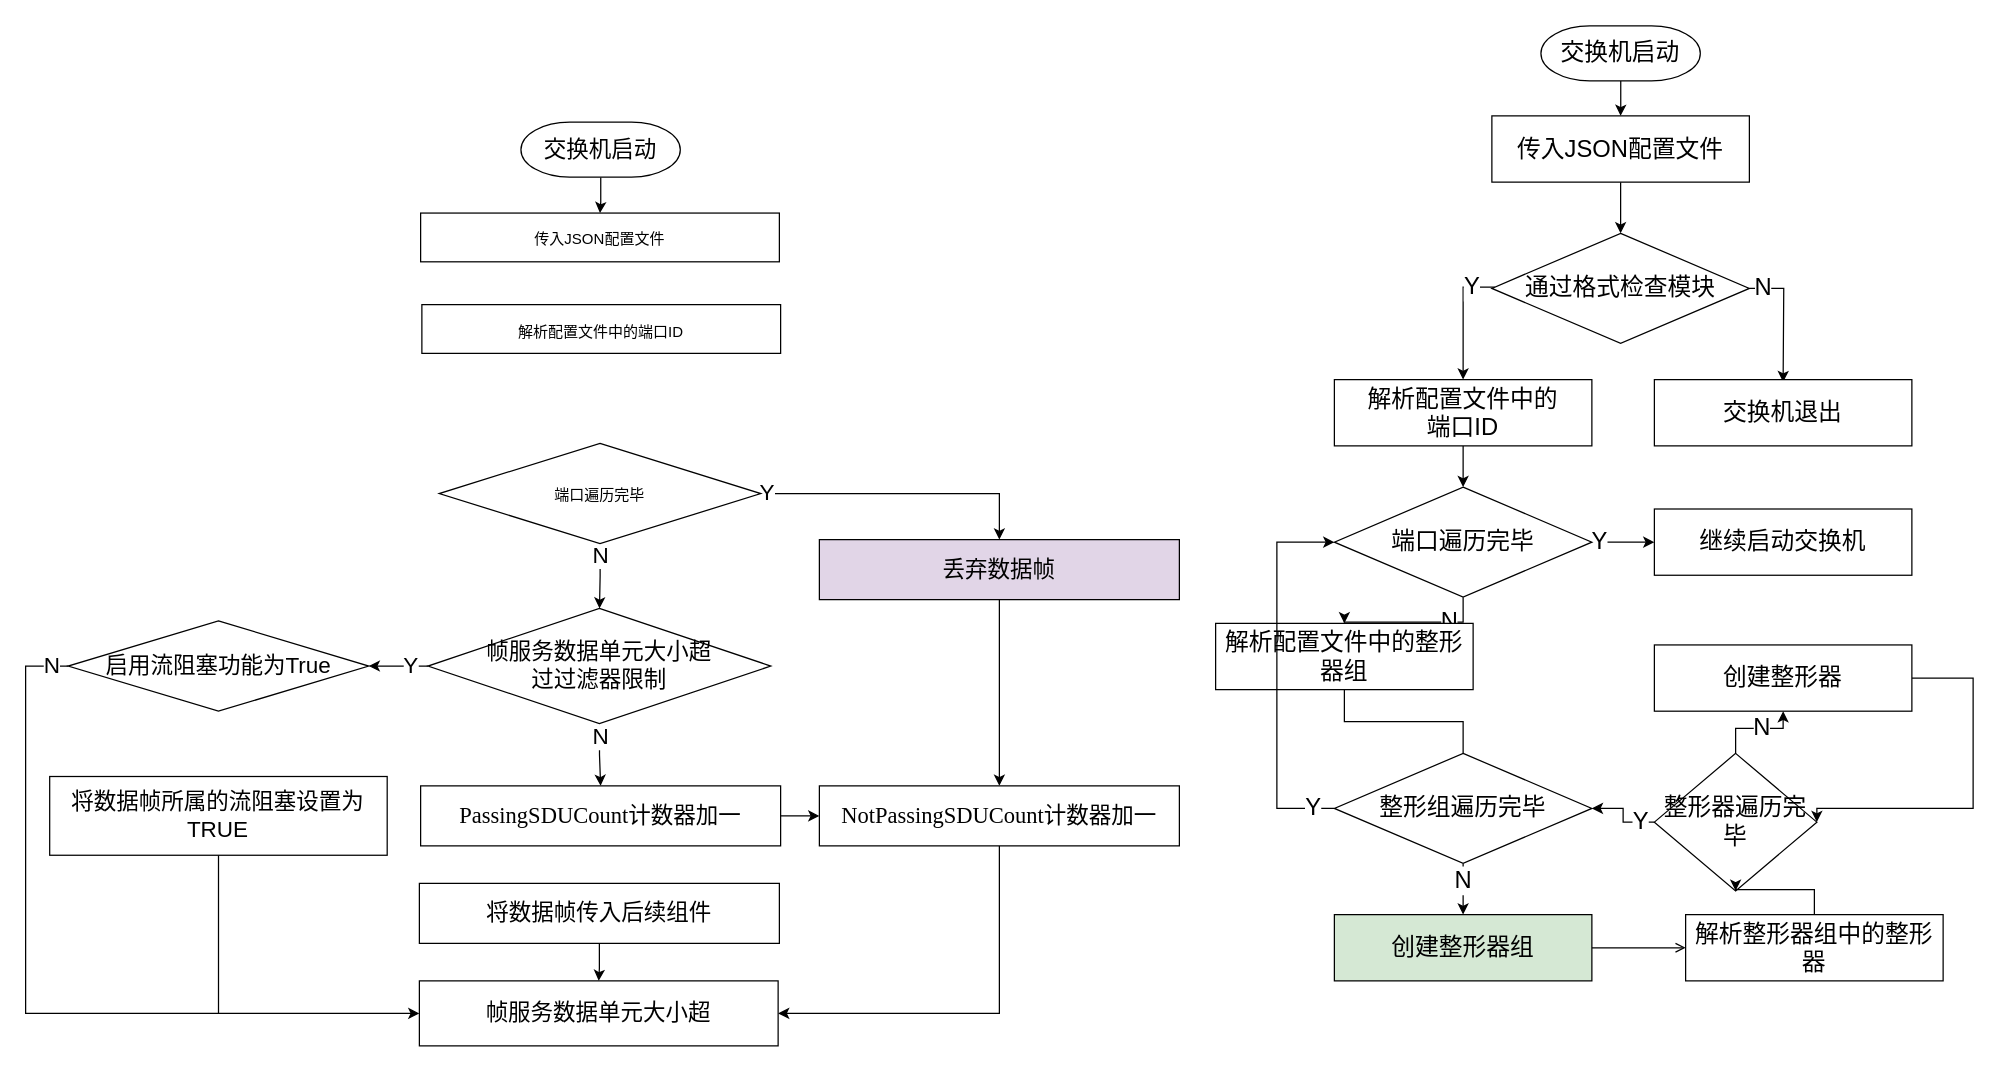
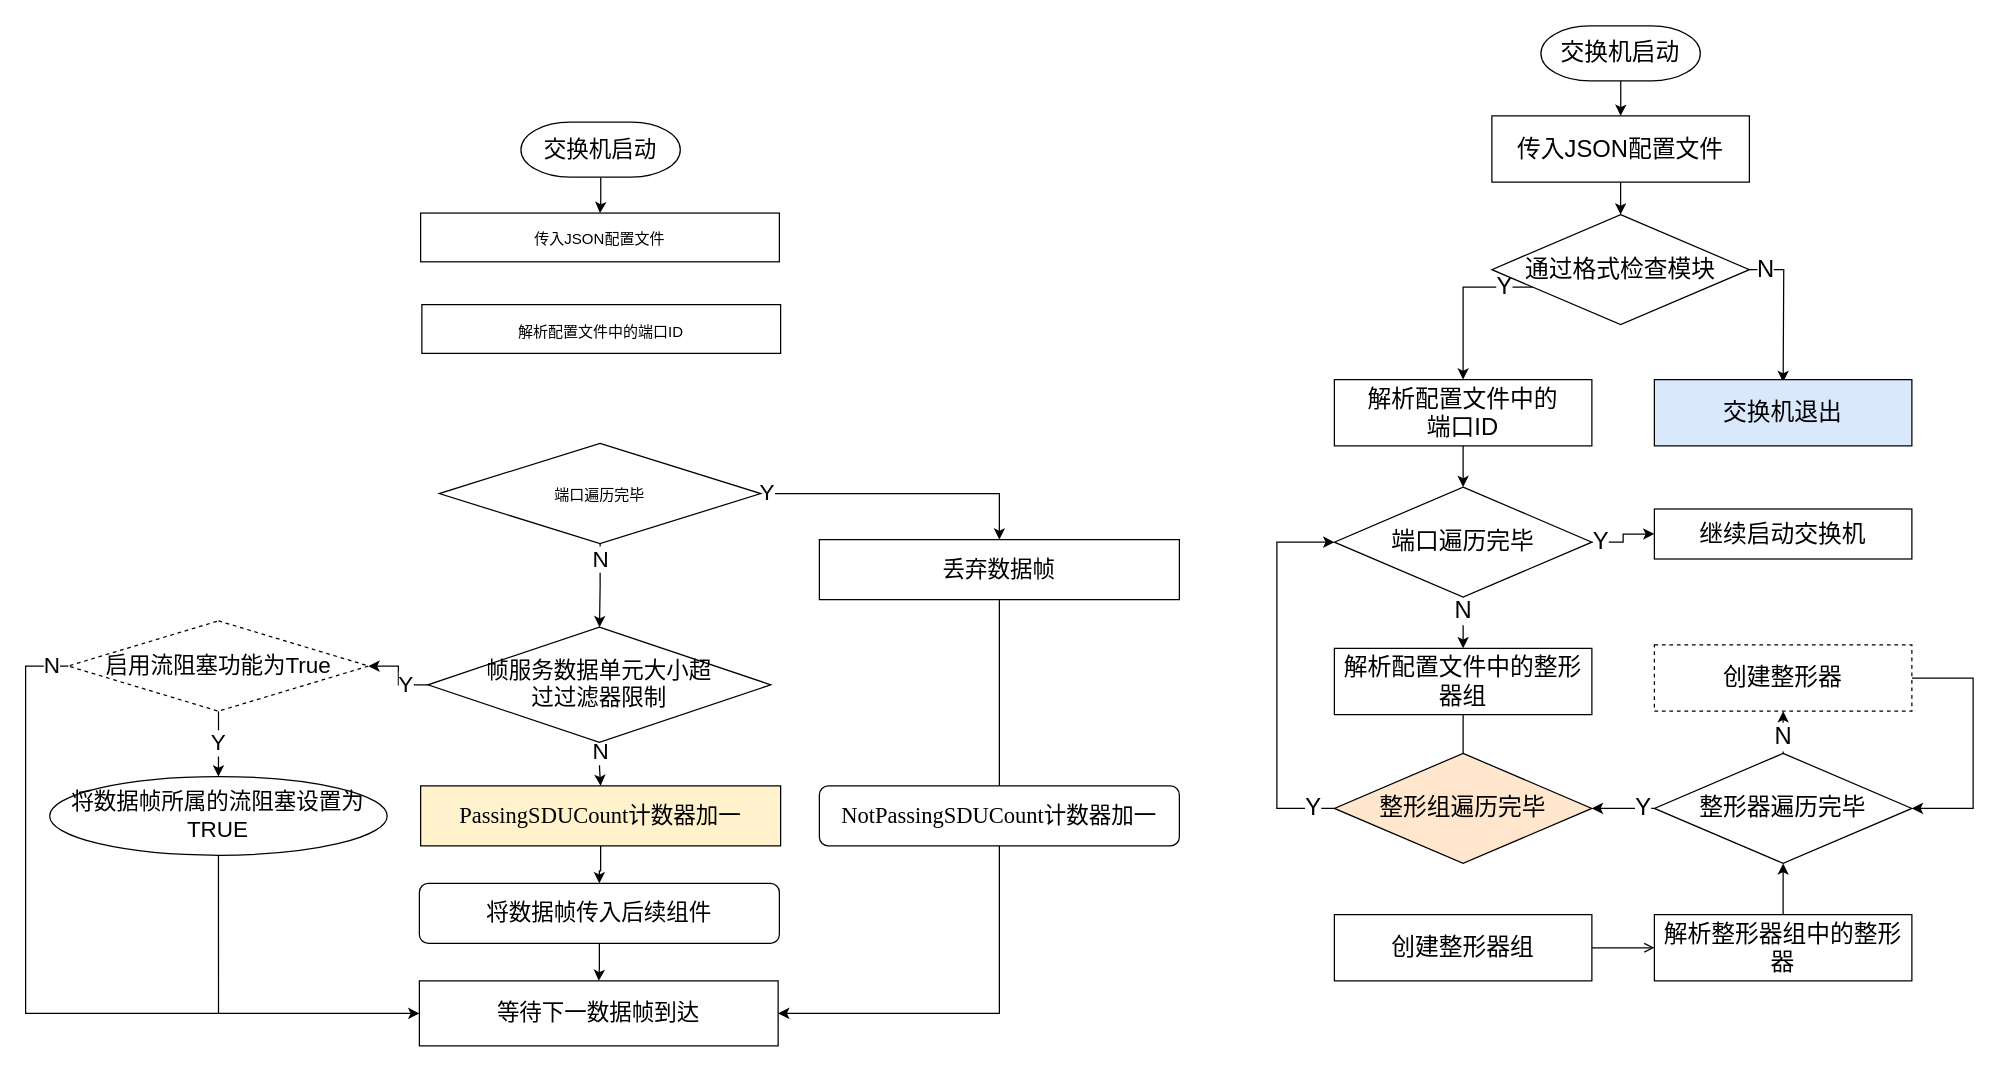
(1621, 288) -> (1621, 269)
(1783, 413) -> (1783, 413)
(1783, 542) -> (1783, 534)
(999, 569) -> (999, 569)
(1344, 656) -> (1463, 681)
(218, 666) -> (218, 666)
(599, 666) -> (599, 685)
(1783, 678) -> (1783, 678)
none -> (219, 740)
(999, 776) -> (999, 779)
(1463, 808) -> (1463, 808)
(218, 816) -> (218, 816)
(601, 816) -> (601, 816)
(805, 816) -> (601, 861)
(999, 816) -> (999, 816)
(1736, 822) -> (1783, 808)
(1463, 884) -> none
(599, 913) -> (599, 913)
(1463, 948) -> (1463, 948)
(1814, 948) -> (1783, 948)
(599, 1013) -> (599, 1013)
